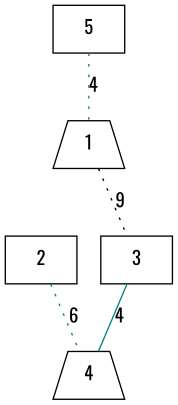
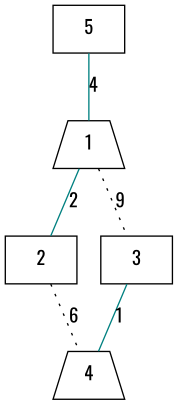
(89, 87) -> (89, 87)
none -> (65, 202)
(65, 318) -> (65, 318)
(119, 318) -> (119, 318)
